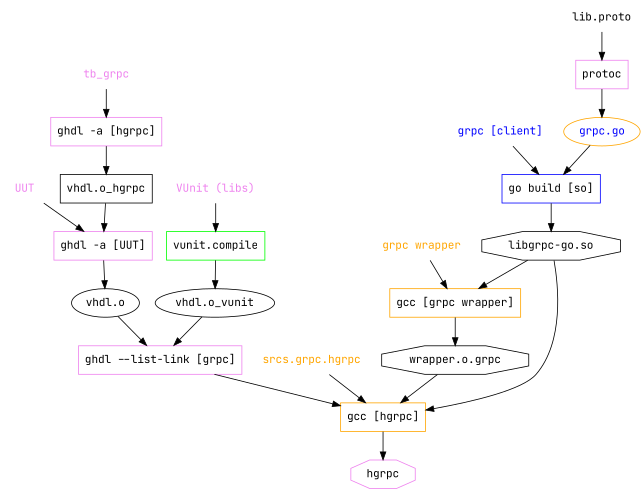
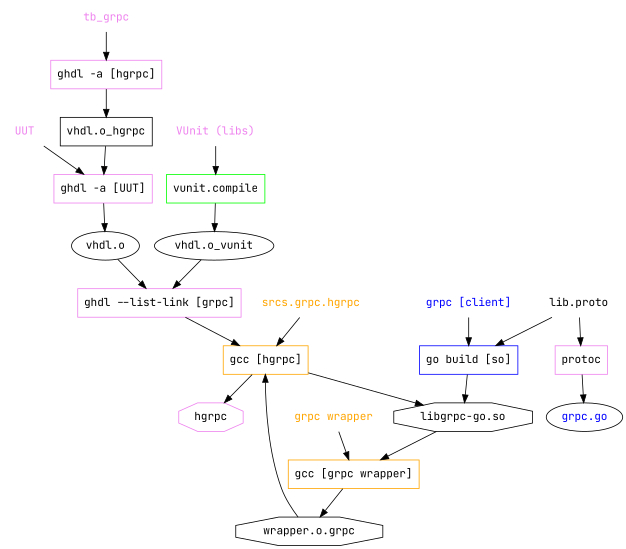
(602, 132) -> (584, 417)
(580, 157) -> (527, 330)
(539, 370) -> (362, 388)
